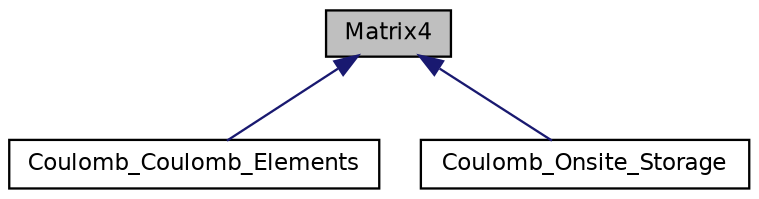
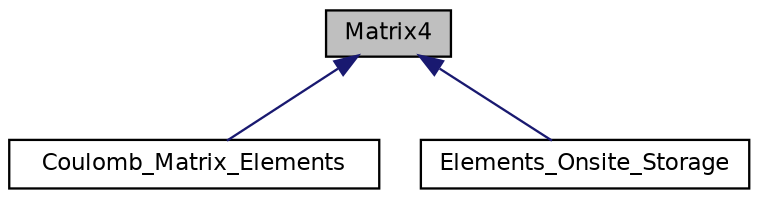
(194, 164) -> (194, 164)
(585, 164) -> (585, 164)
